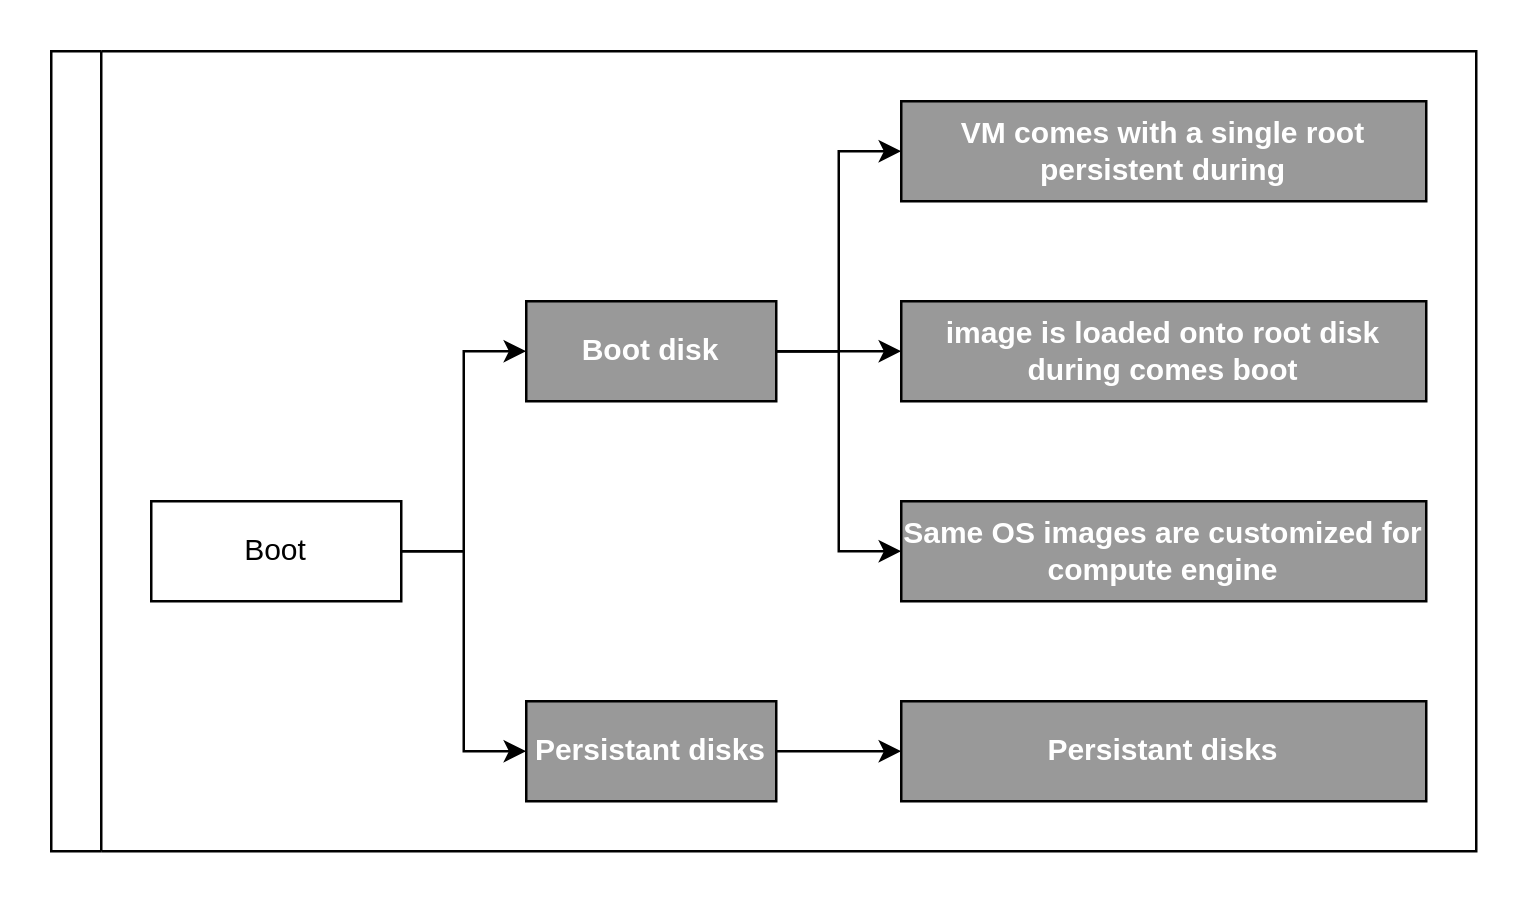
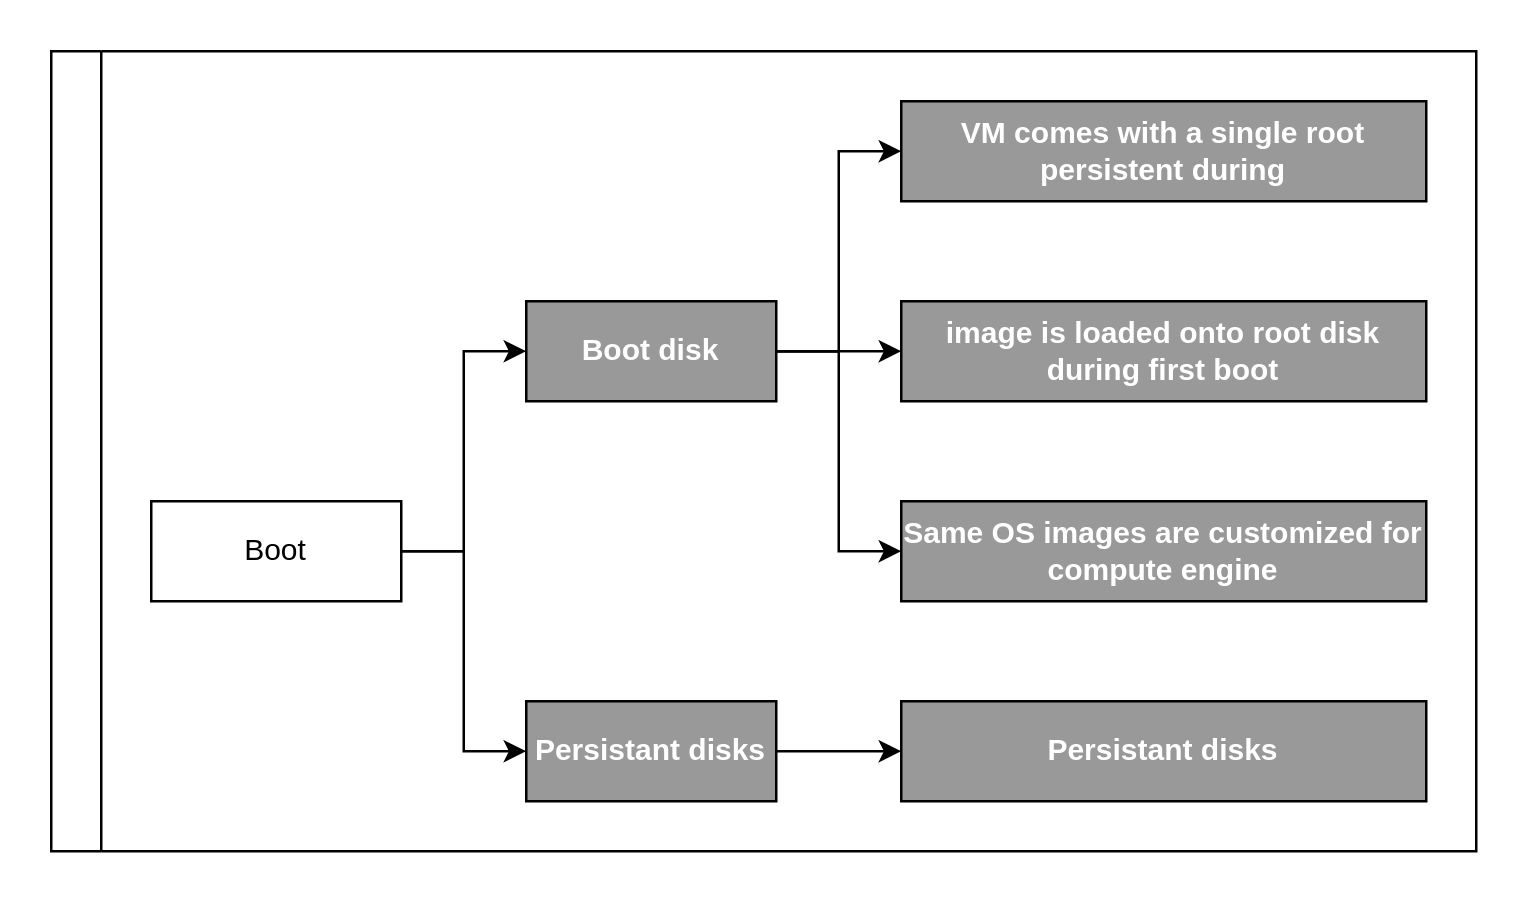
(1164, 351) -> (1164, 351)
